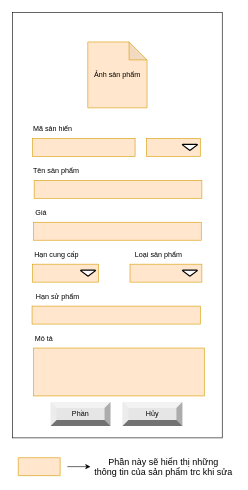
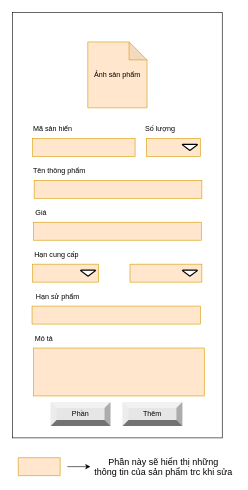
none -> (173, 129)
(56, 171) -> (60, 171)
(159, 255) -> none
(153, 414) -> (153, 414)
